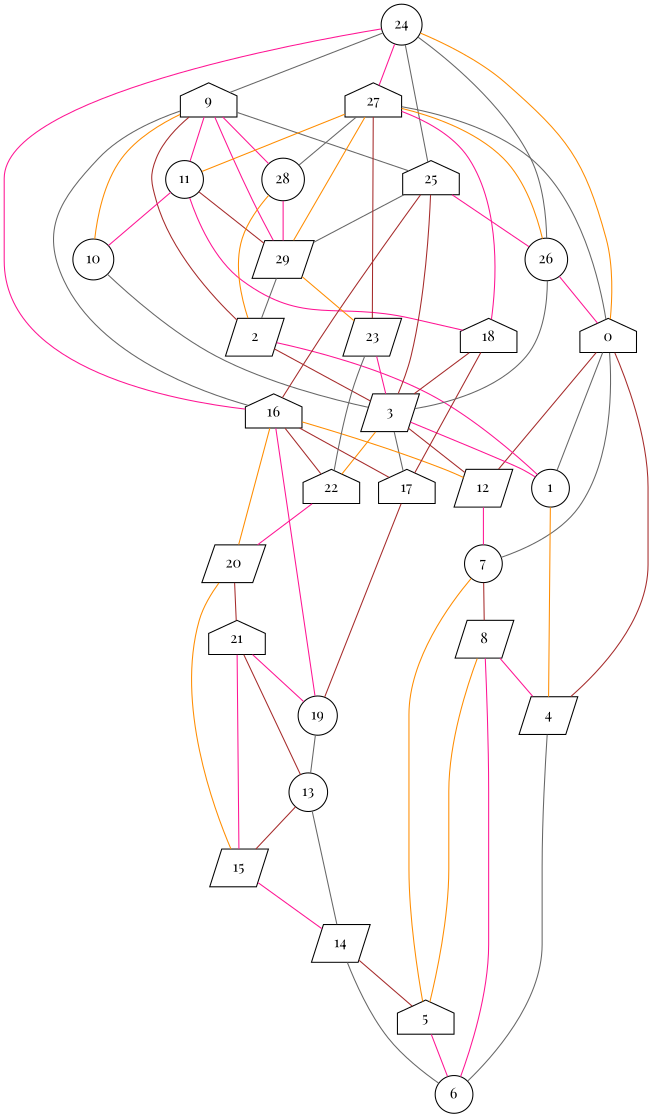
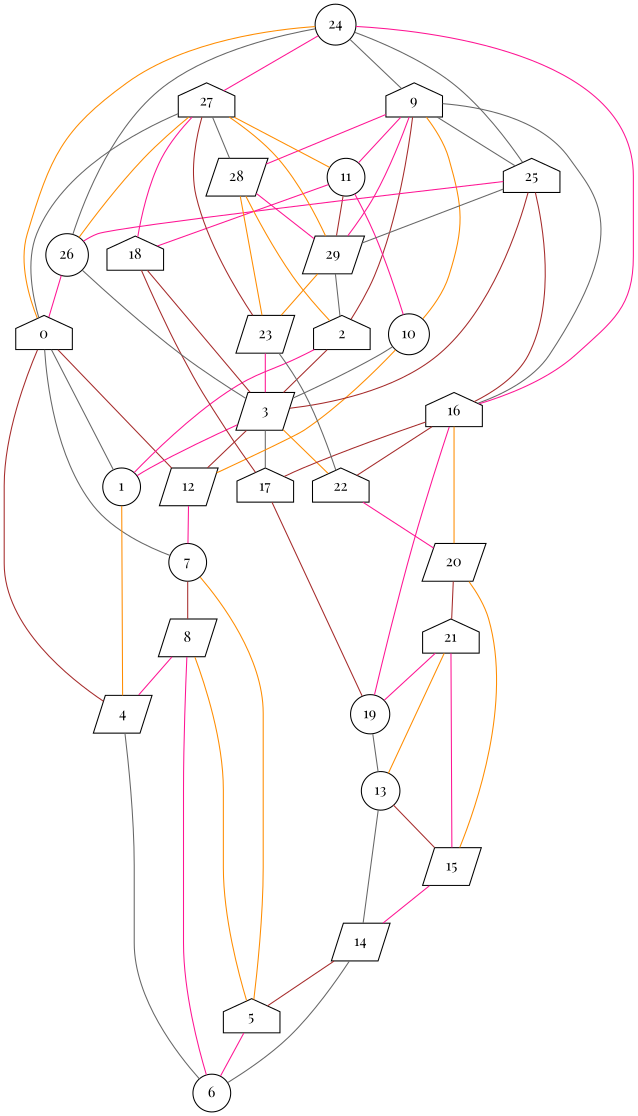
(283, 179) -> (237, 177)
none -> (251, 256)
(255, 337) -> (342, 334)
(384, 447) -> (310, 426)
(272, 715) -> (416, 713)
